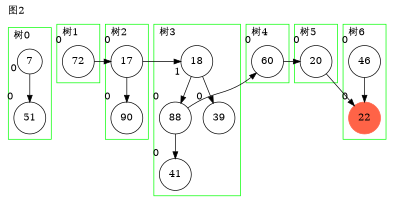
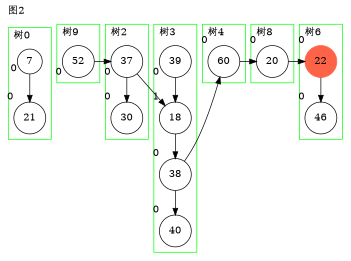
(71, 32) -> (71, 32)
(308, 32) -> (265, 32)
(78, 62) -> (78, 62)
(127, 62) -> (127, 62)
(365, 86) -> (321, 86)
(207, 87) -> (175, 86)
(30, 118) -> (30, 118)
(127, 118) -> (127, 118)
(175, 118) -> (175, 174)
(175, 174) -> (175, 231)
